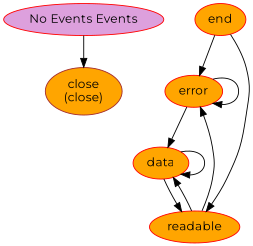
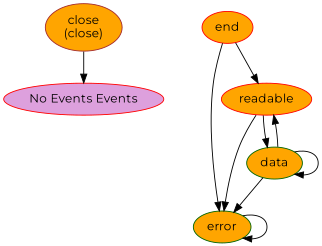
(84, 47) -> (84, 63)
(194, 91) -> (222, 227)
(179, 123) -> (251, 192)
(161, 163) -> (275, 163)
